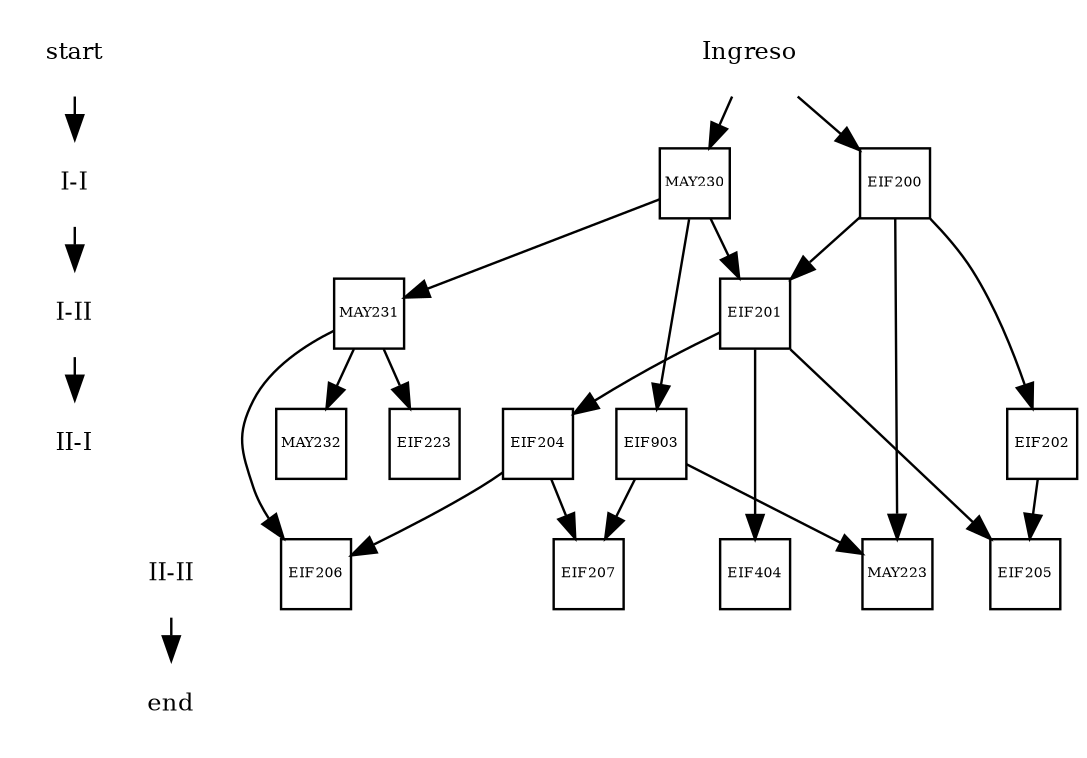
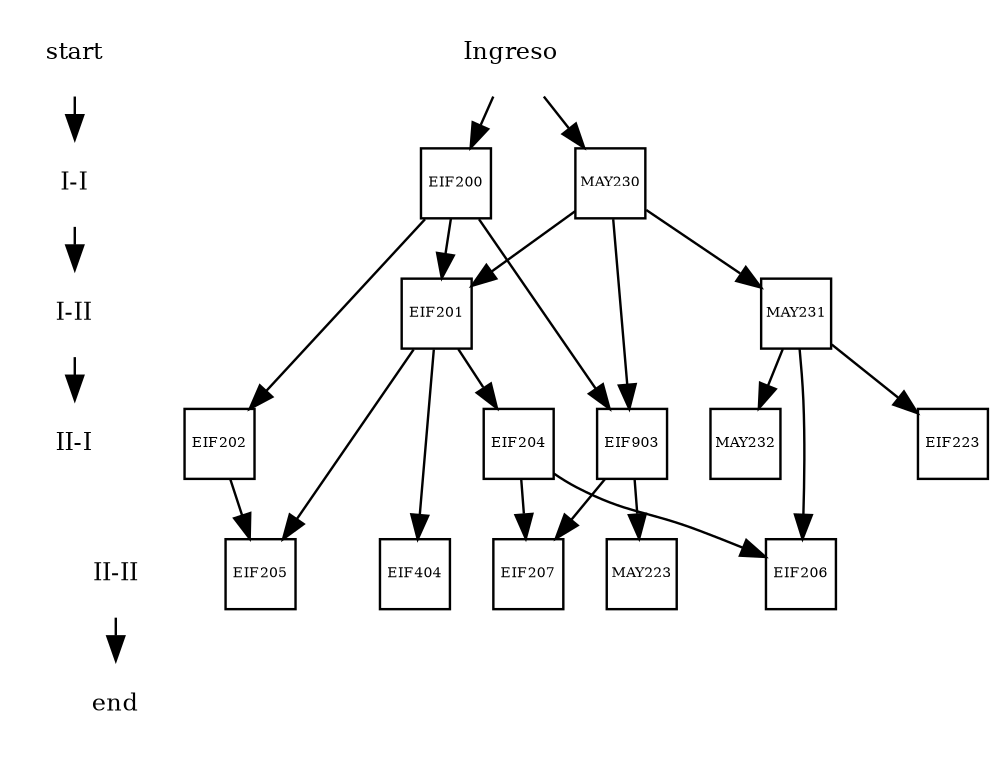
(896, 366) -> (537, 304)
